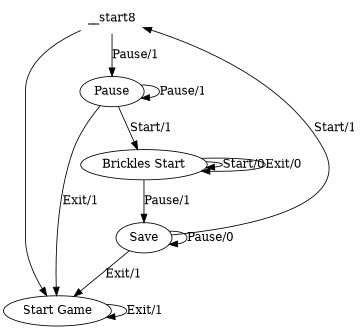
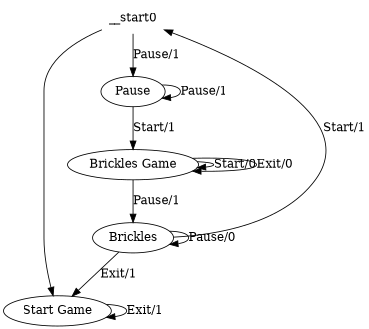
(112, 18) -> (133, 18)
(144, 165) -> (133, 165)
(63, 192) -> none
(144, 238) -> (133, 238)
